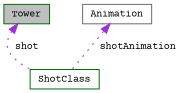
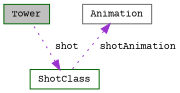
(11, 55) -> (44, 43)
